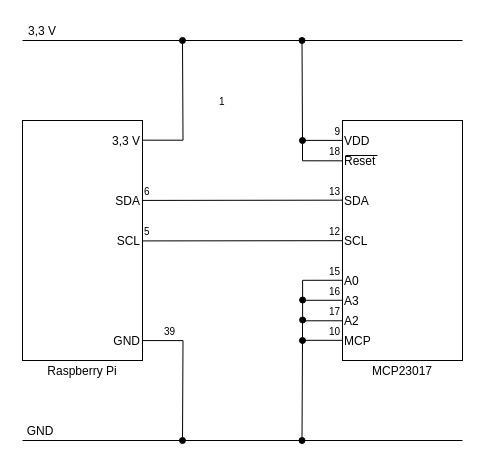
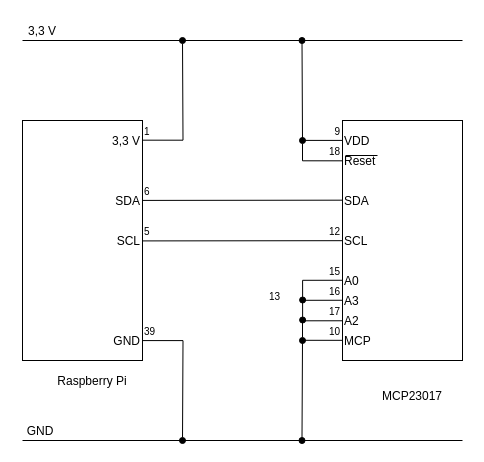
(238, 101) -> (163, 131)
(323, 190) -> (263, 295)
(183, 331) -> (163, 331)
(83, 371) -> (93, 381)
(403, 371) -> (413, 396)
